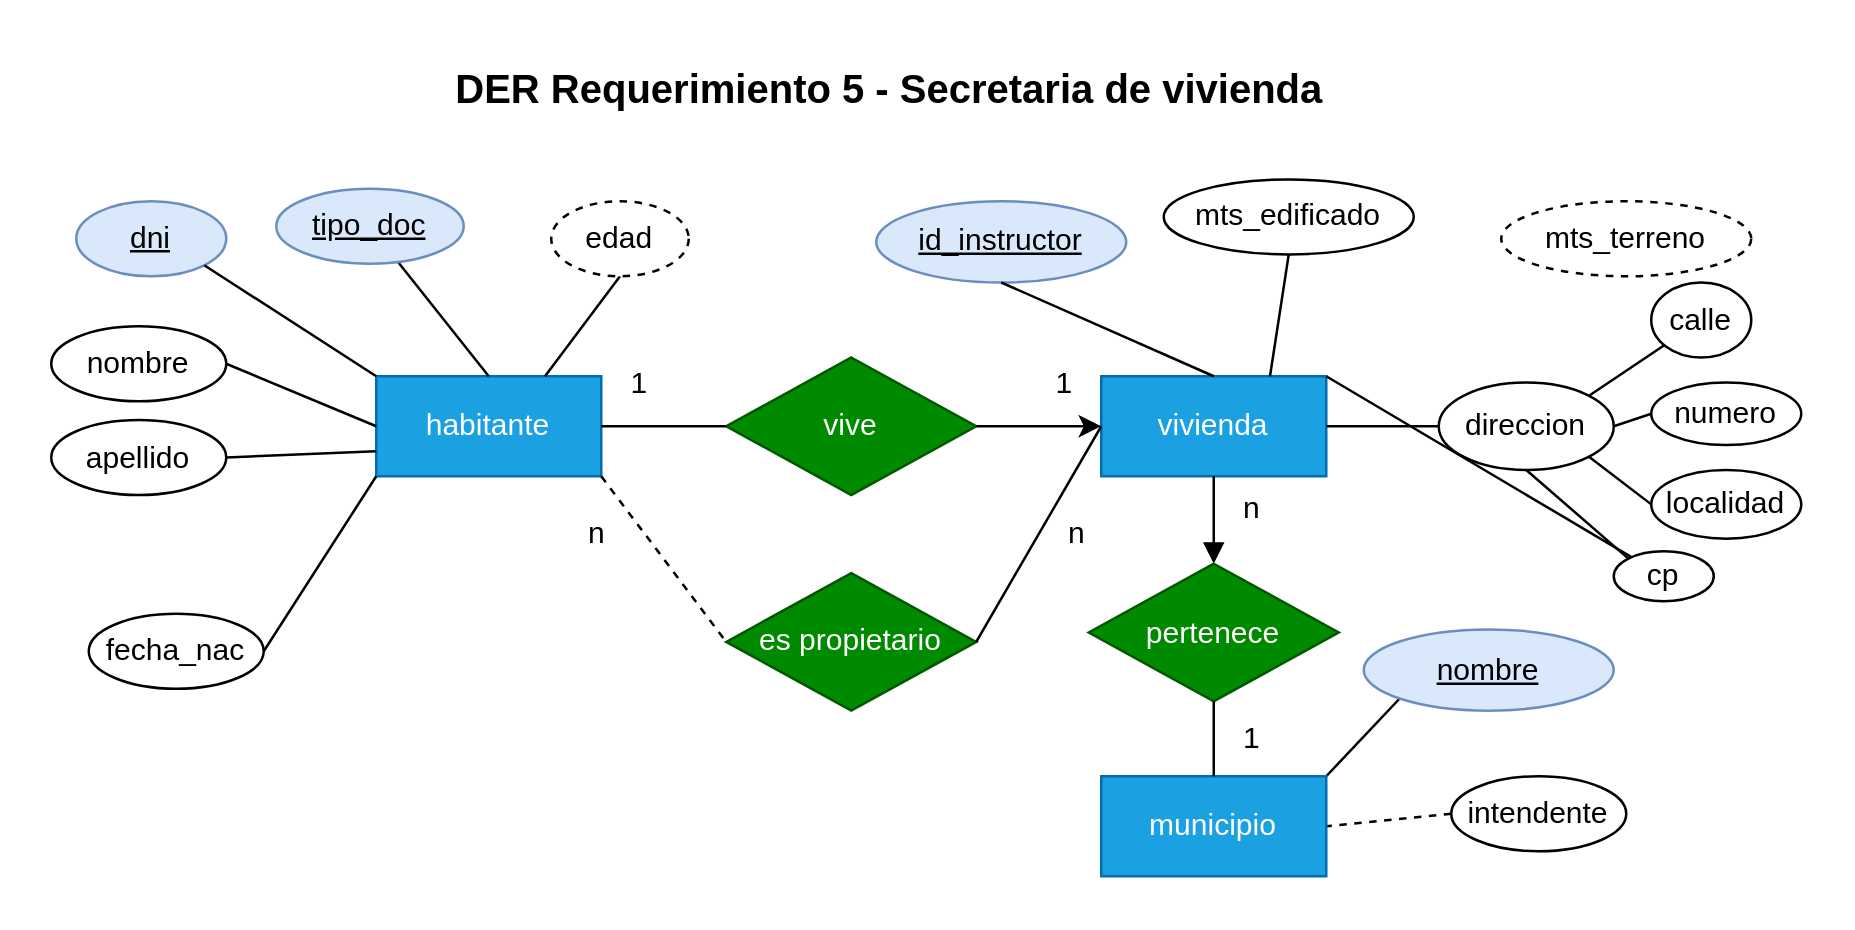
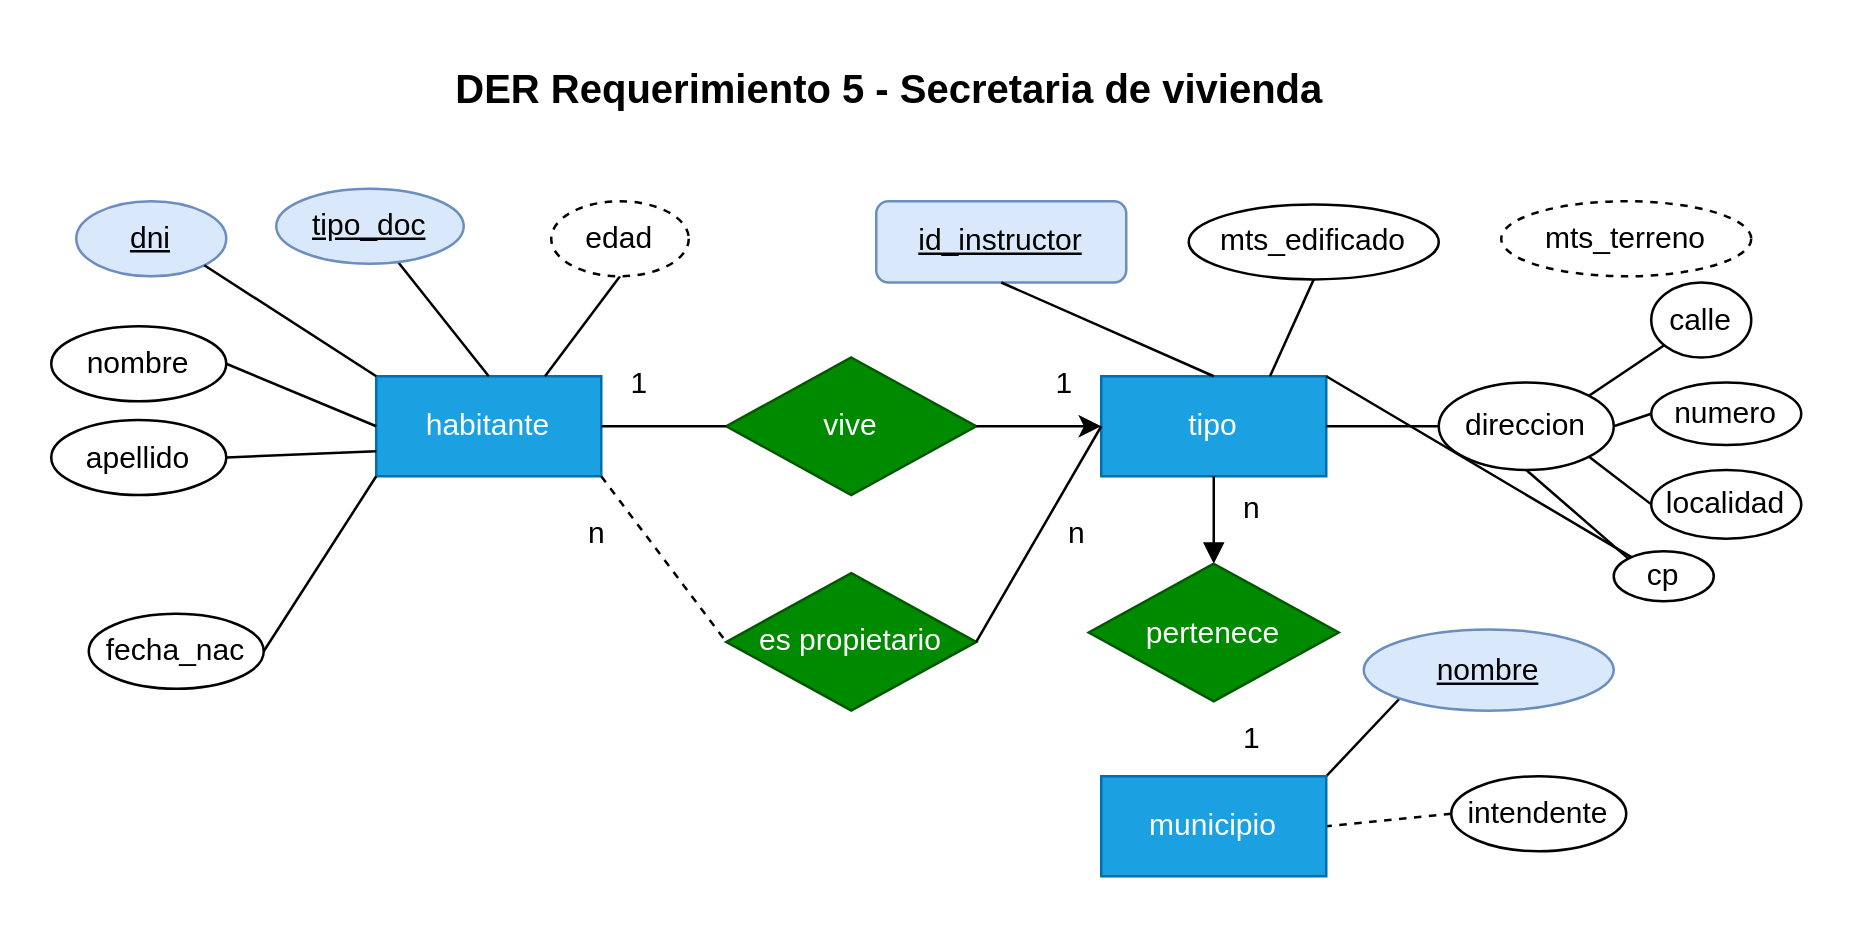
(1289, 217) -> (1314, 242)
(1001, 242) -> (1001, 242)
(1214, 426) -> (1214, 426)
(1214, 739) -> none
